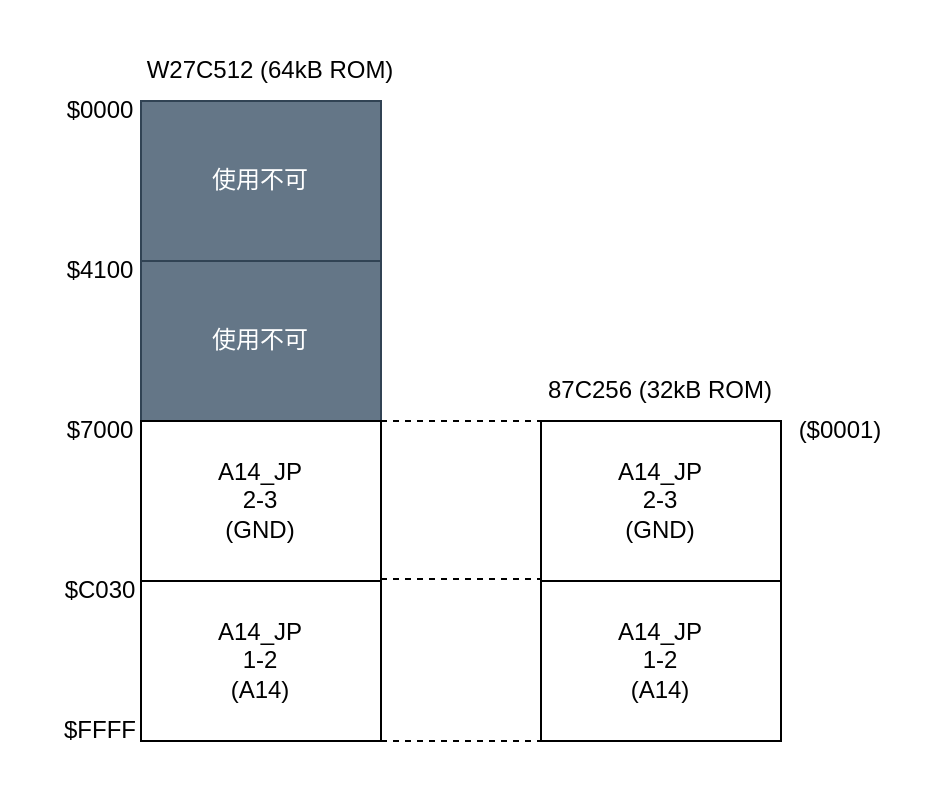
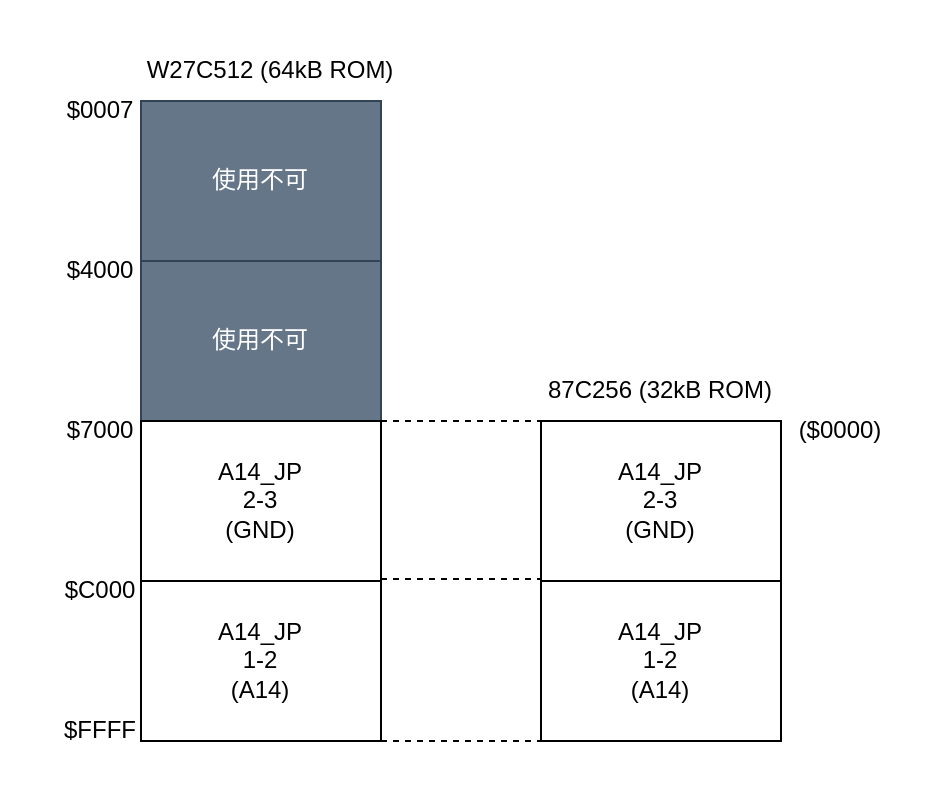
(101, 111) -> (101, 111)
(101, 271) -> (101, 271)
(841, 431) -> (841, 431)
(101, 591) -> (101, 591)
